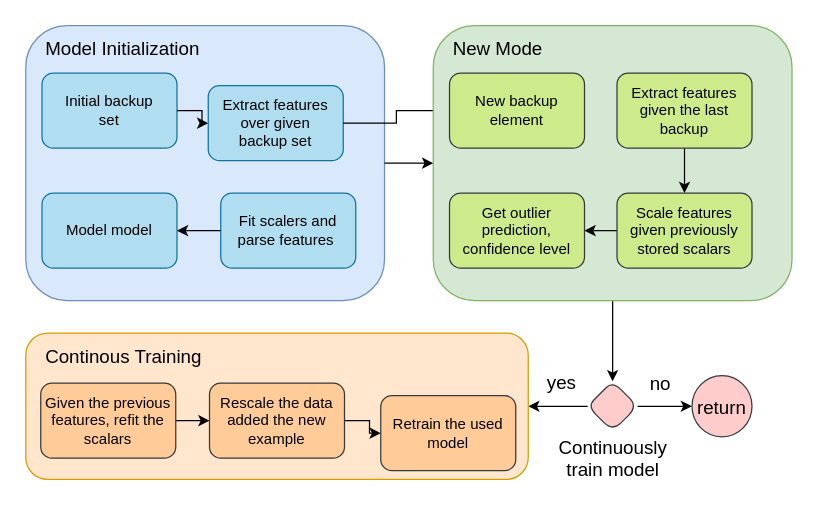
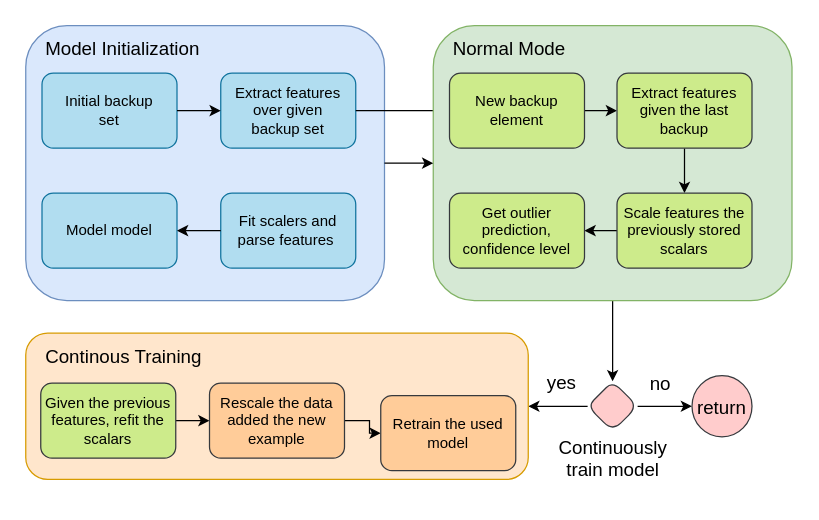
(493, 49) -> (506, 49)
none -> (605, 111)
(276, 123) -> (288, 111)
(684, 231) -> (684, 231)
(108, 421) -> (108, 421)
